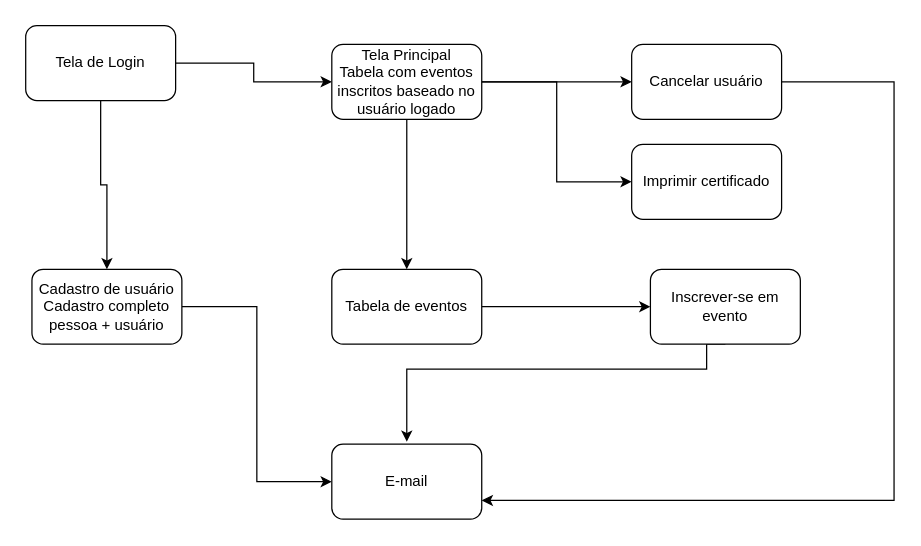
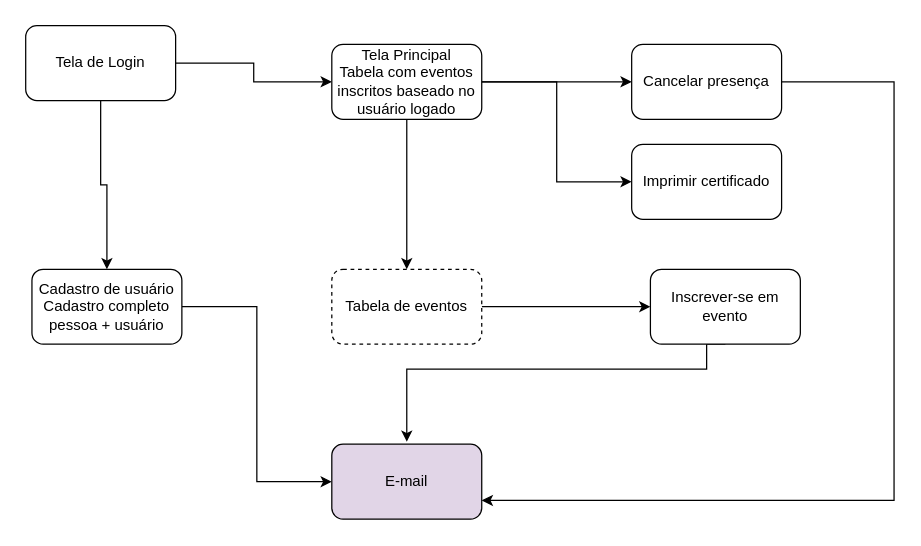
(707, 82) -> (707, 82)
(407, 307) -> (407, 307)
(407, 482) -> (407, 482)
